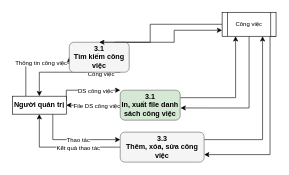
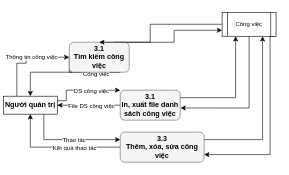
(39, 105) -> (30, 105)
(150, 105) -> (150, 105)
